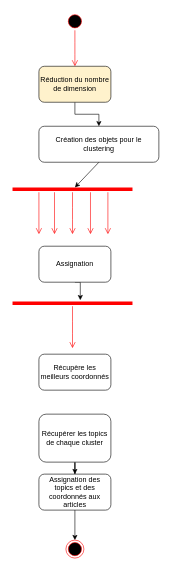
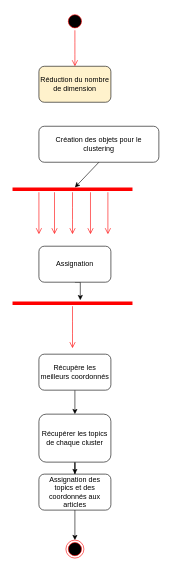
(99, 116) -> none
none -> (75, 408)
